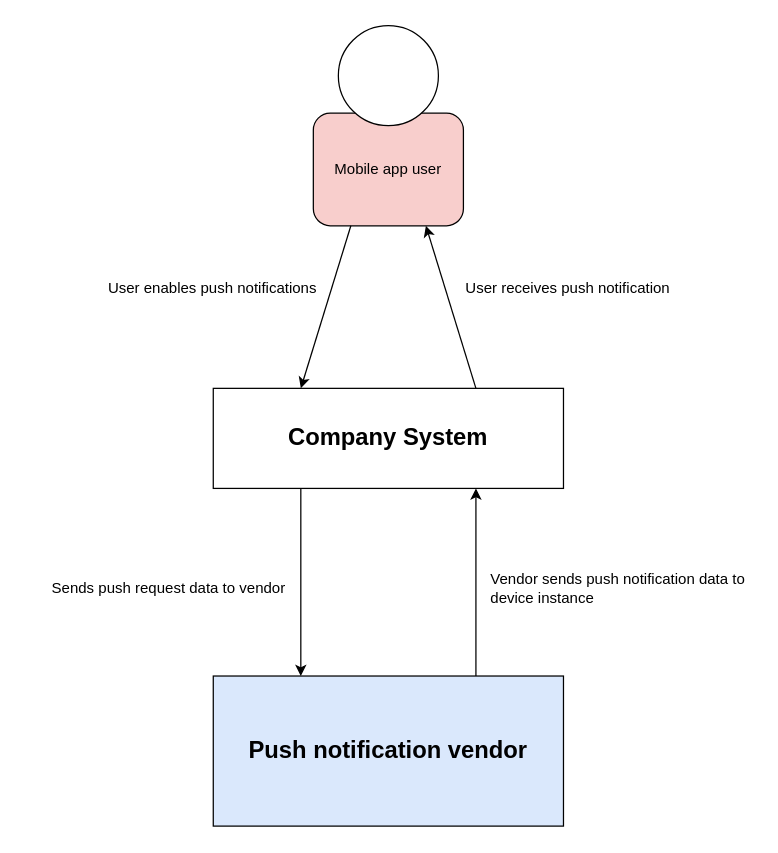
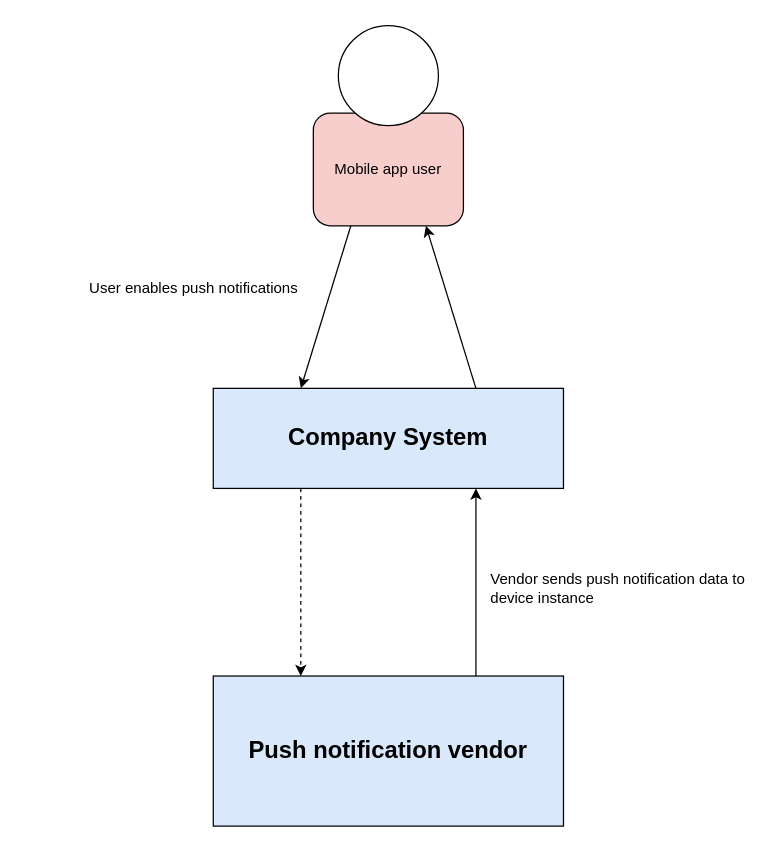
(188, 288) -> (169, 288)
(594, 288) -> none
(388, 438) -> (388, 438)
(301, 578) -> (301, 578)
(157, 588) -> none
